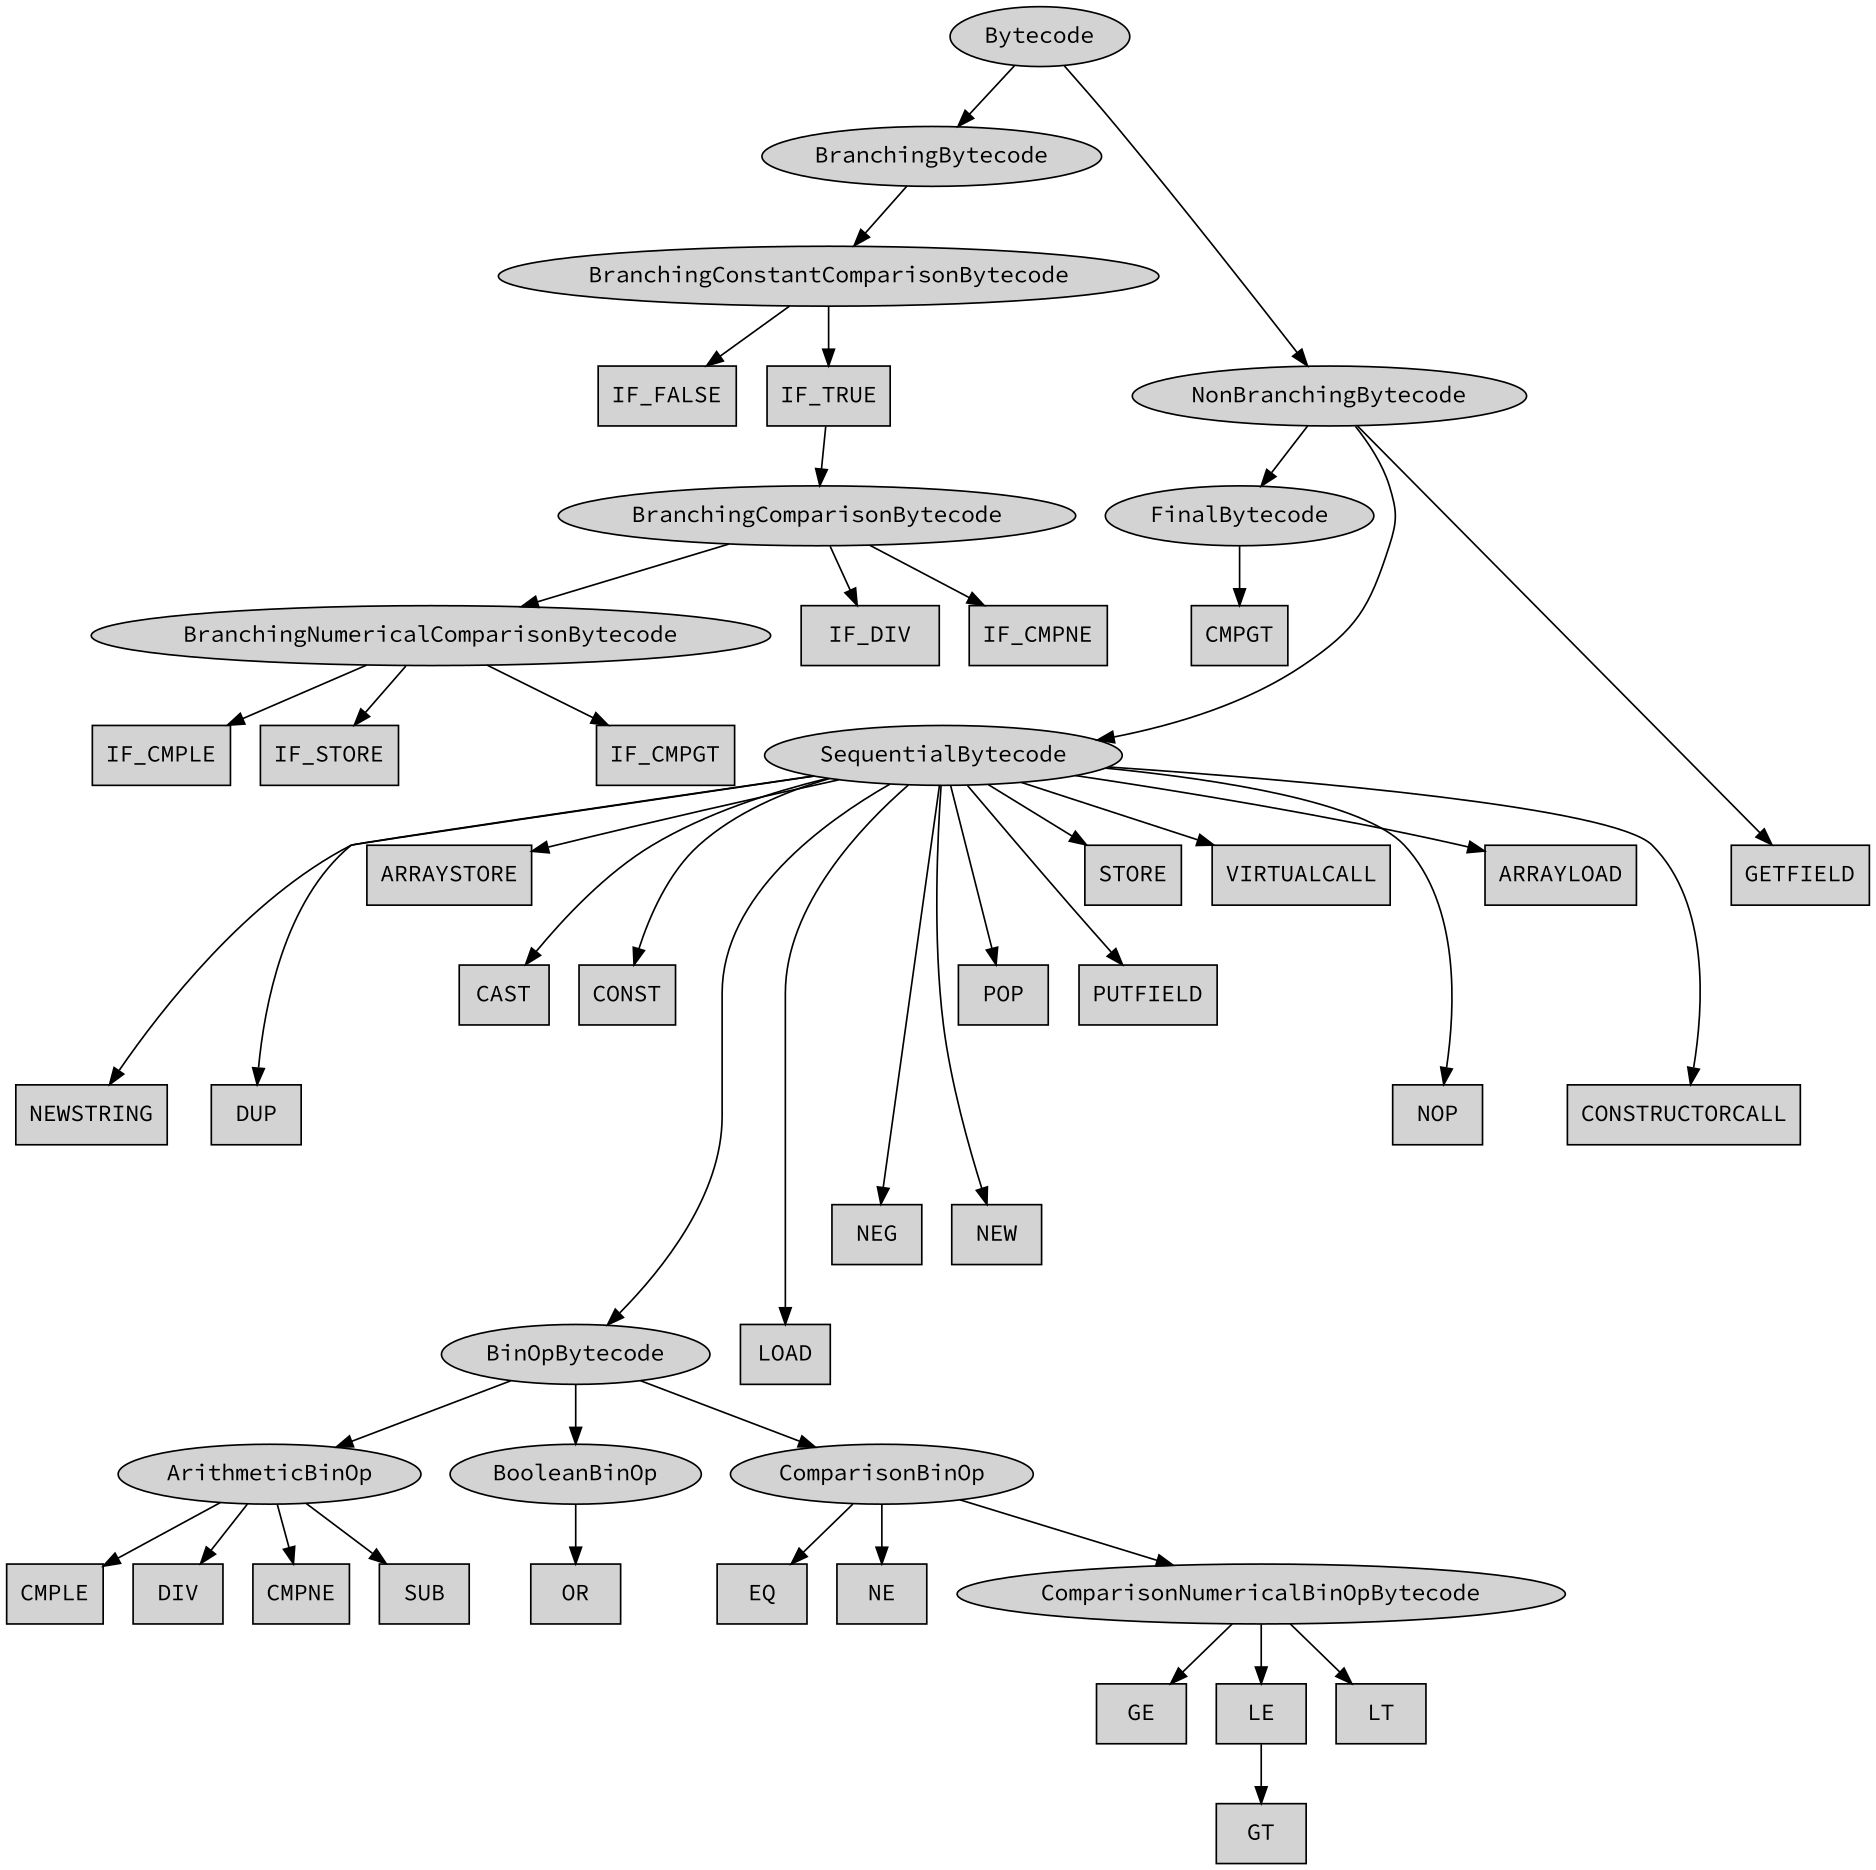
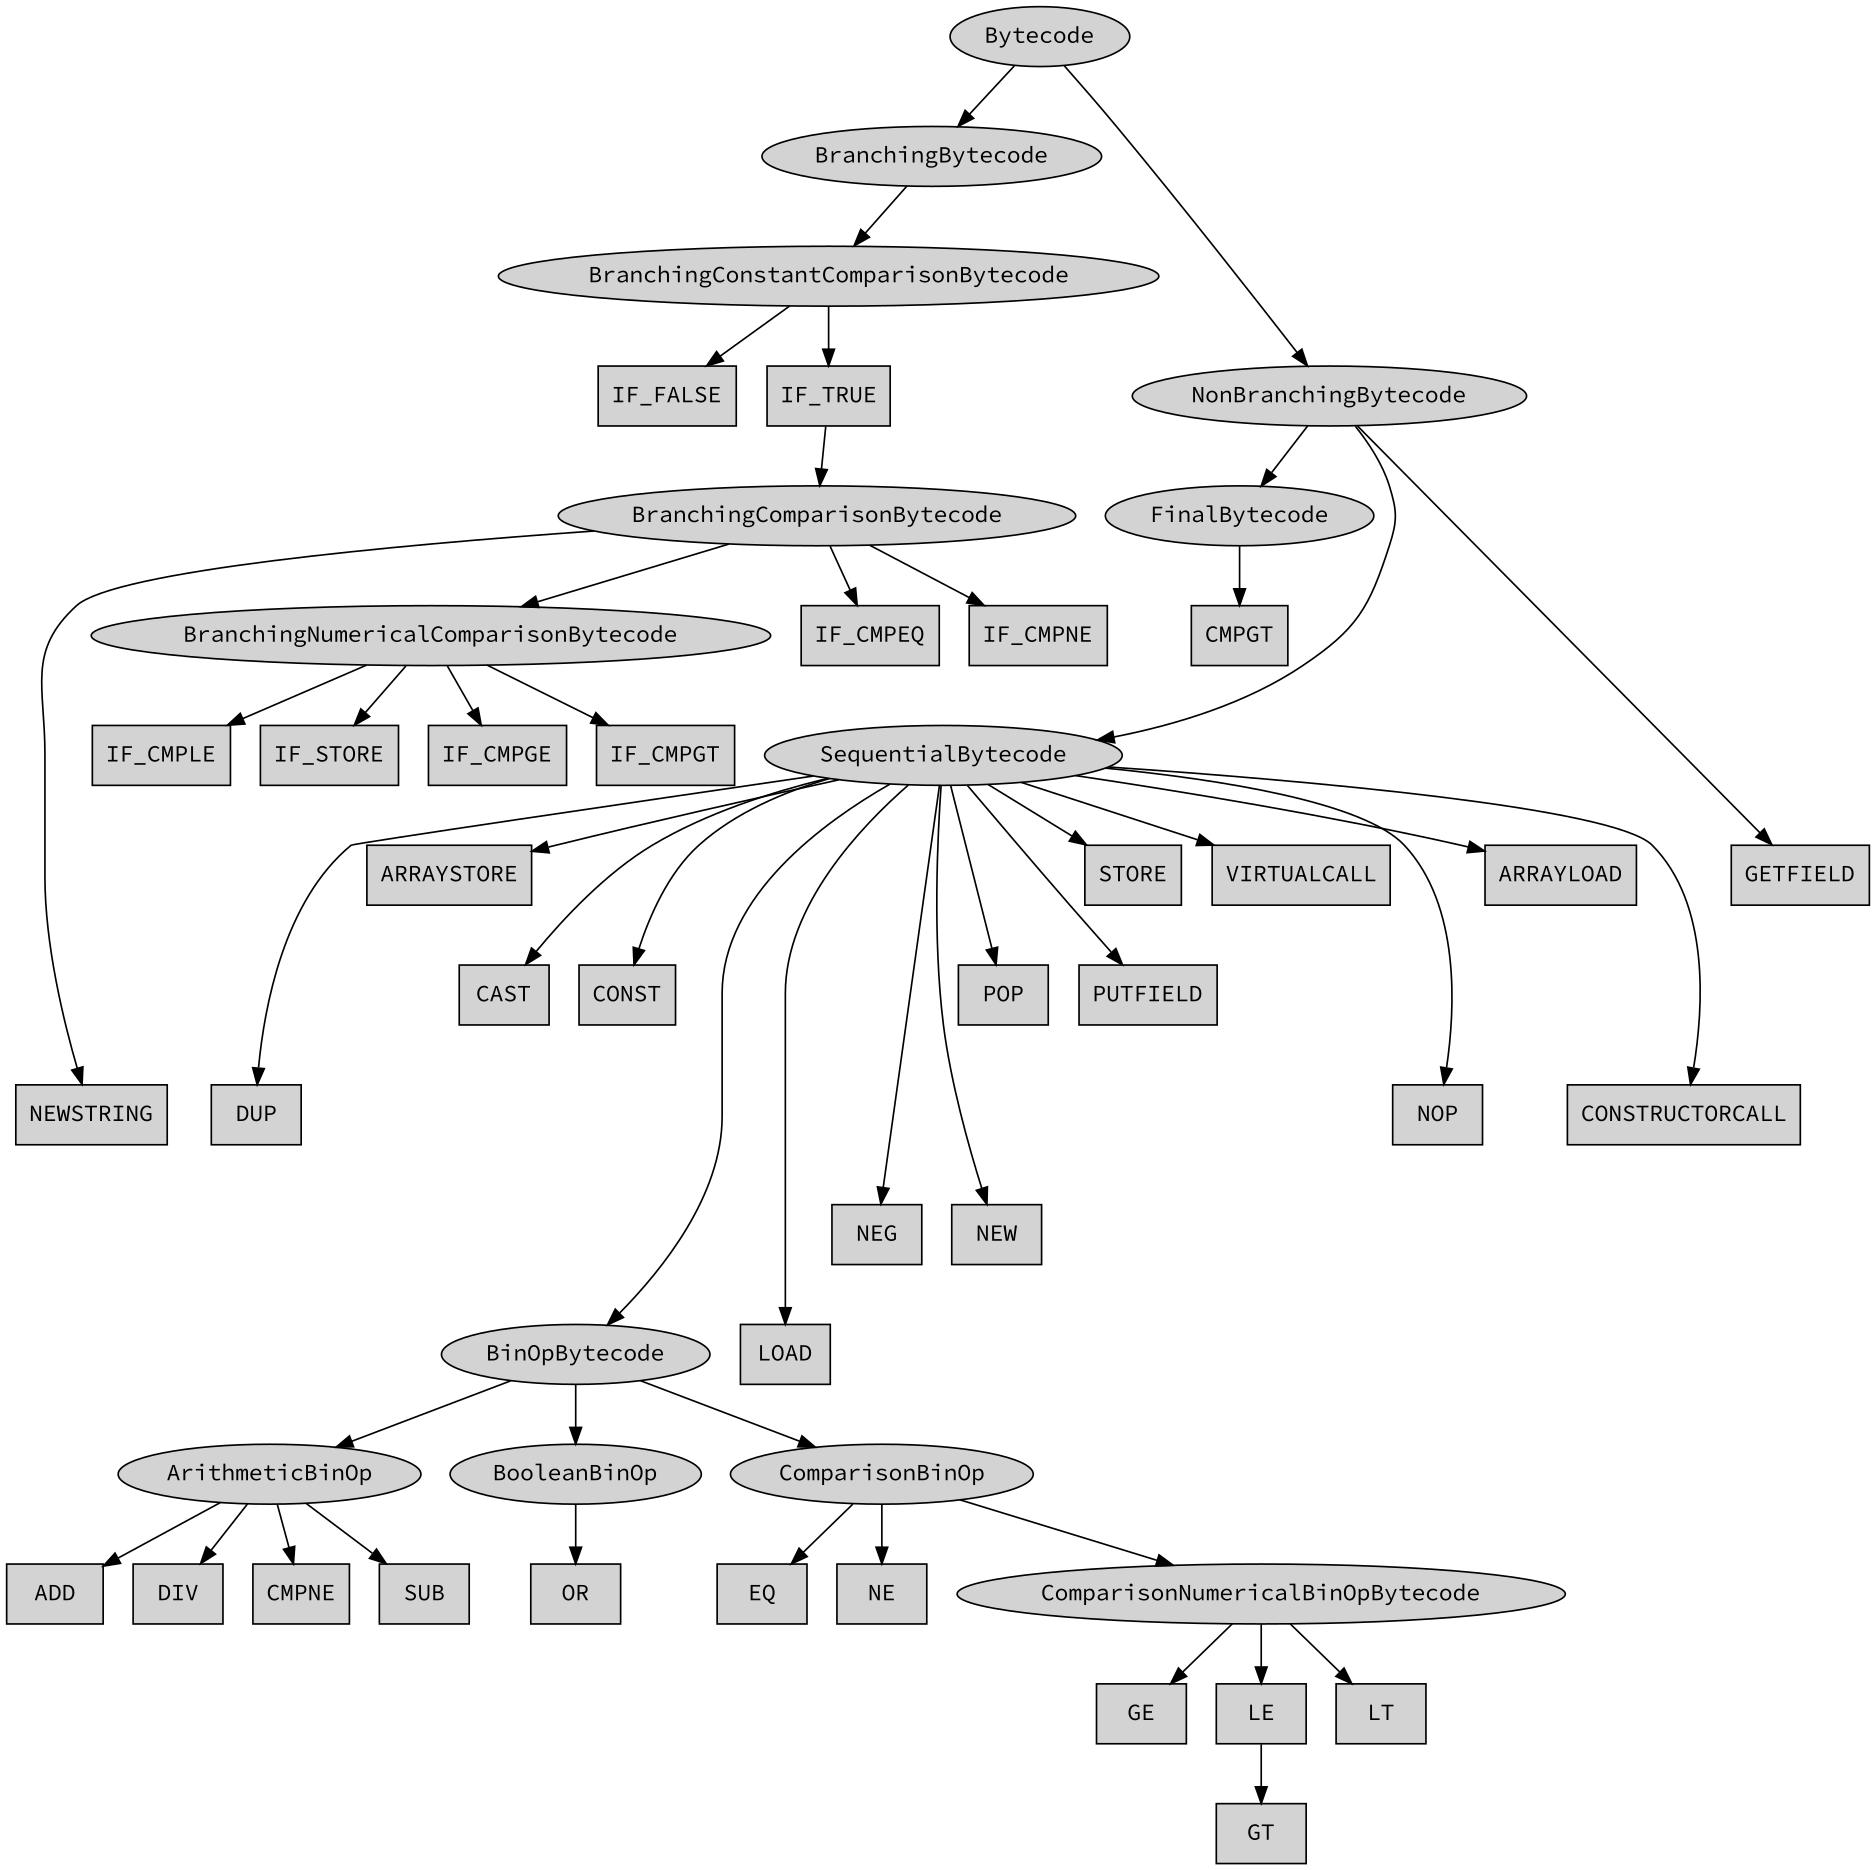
(870, 636) -> (870, 636)
none -> (498, 755)
(310, 870) -> (98, 595)
(55, 1594) -> (55, 1594)
